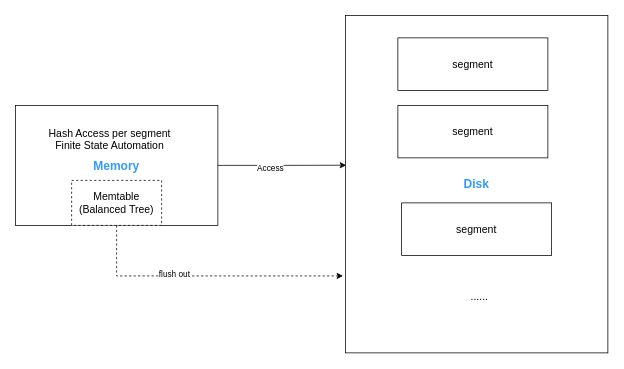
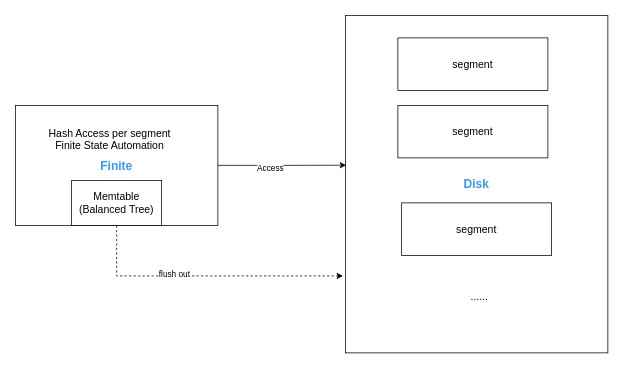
(117, 165) -> (117, 165)
(117, 203) -> (117, 203)
